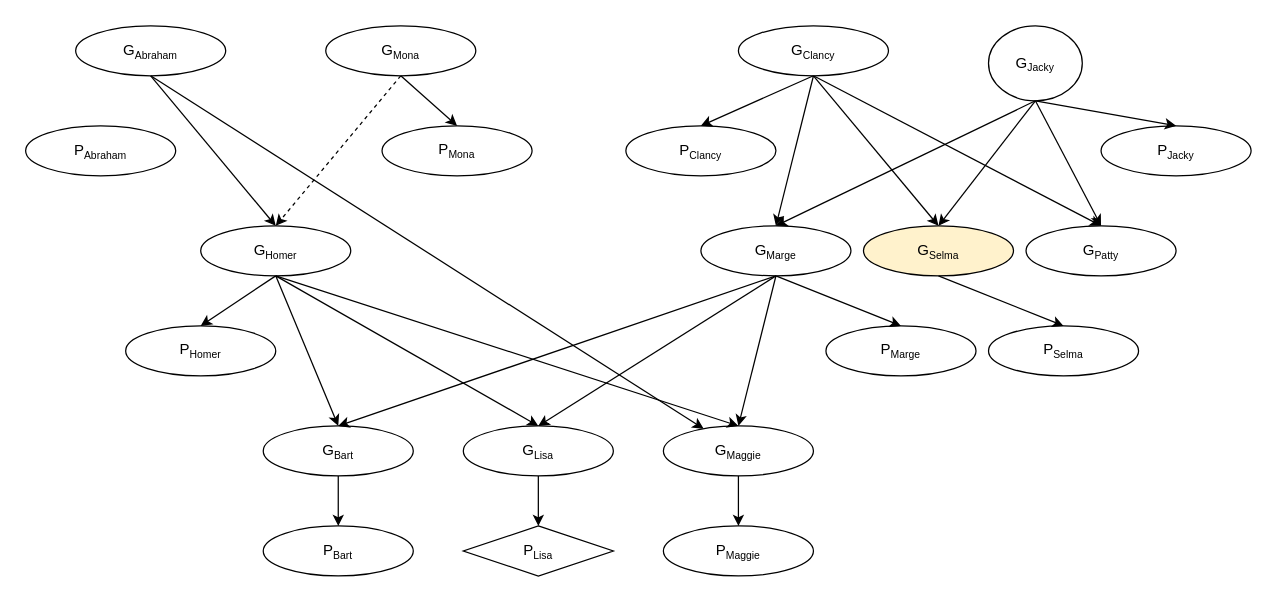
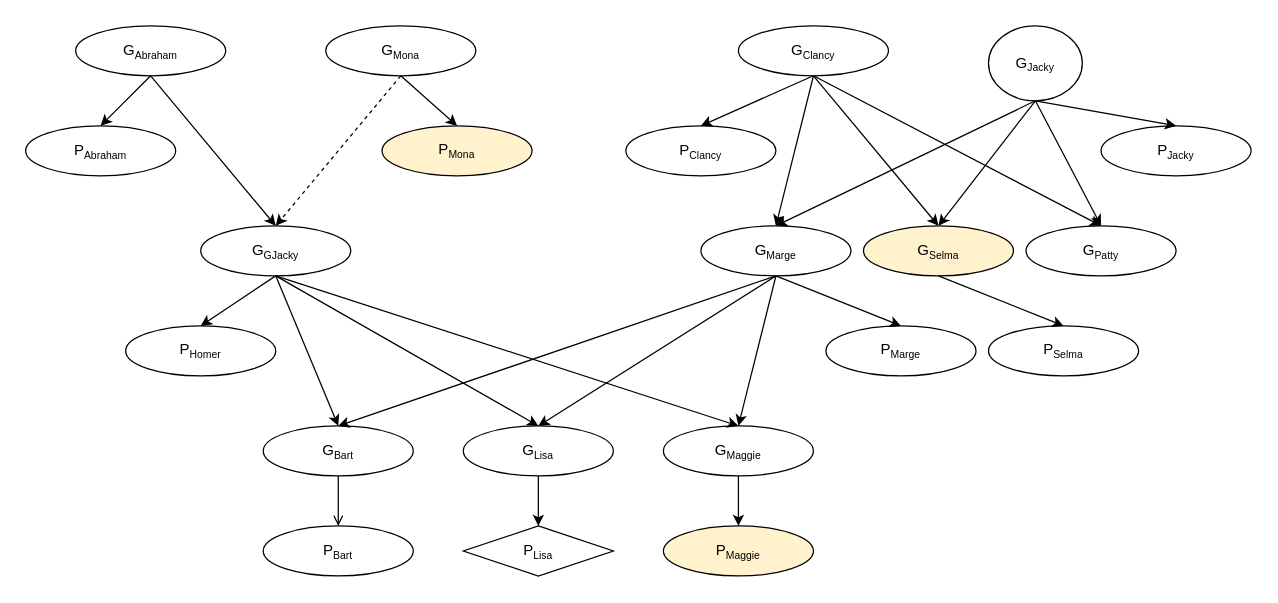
(457, 151) -> (457, 151)
(405, 238) -> (128, 99)
(276, 251) -> (276, 251)
(338, 516) -> (338, 518)
(738, 551) -> (738, 551)
